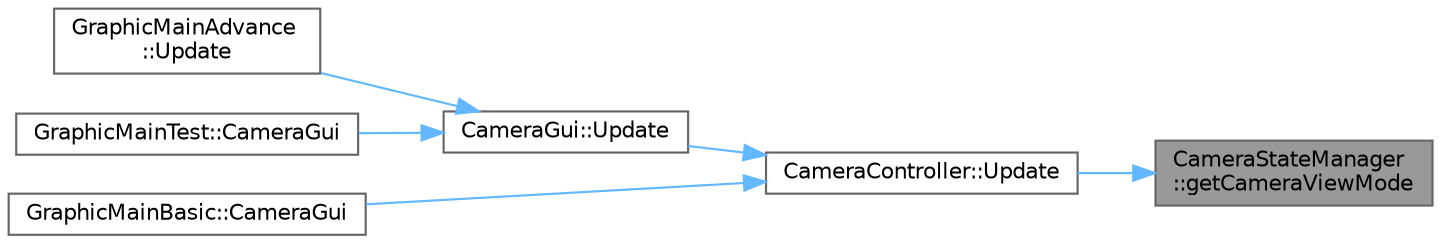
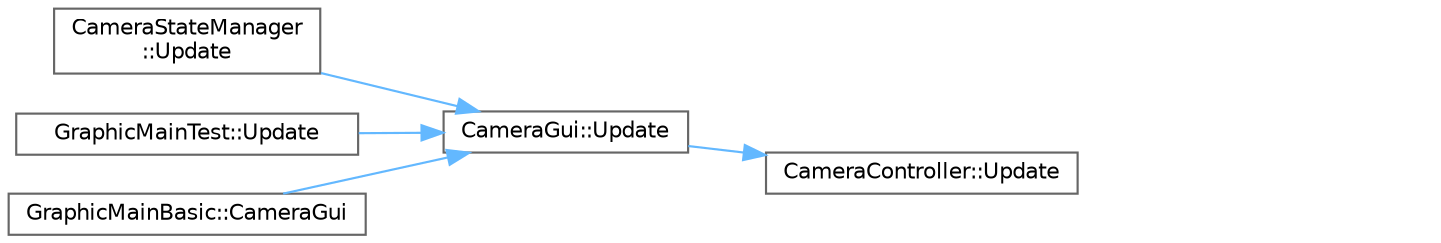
(187, 41) -> (187, 41)
(187, 134) -> (187, 134)
(1294, 173) -> none
(555, 194) -> (366, 176)
